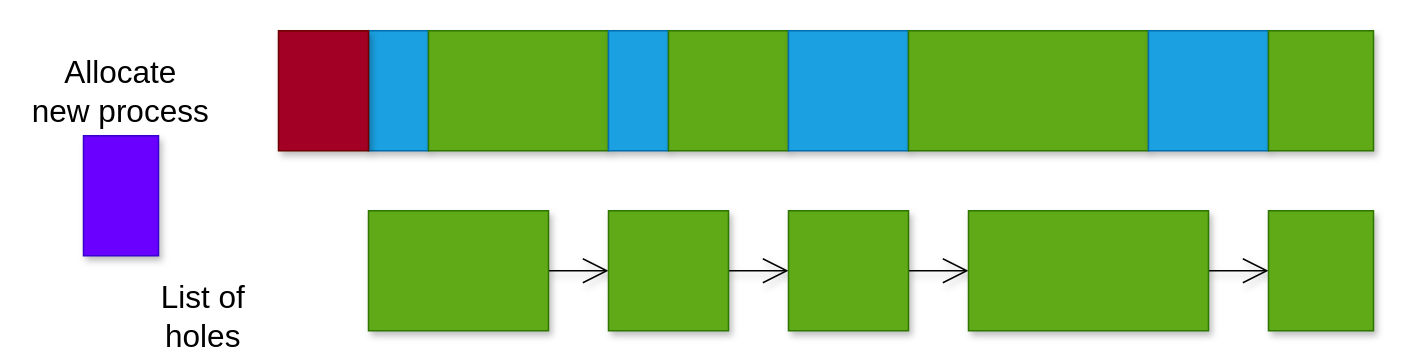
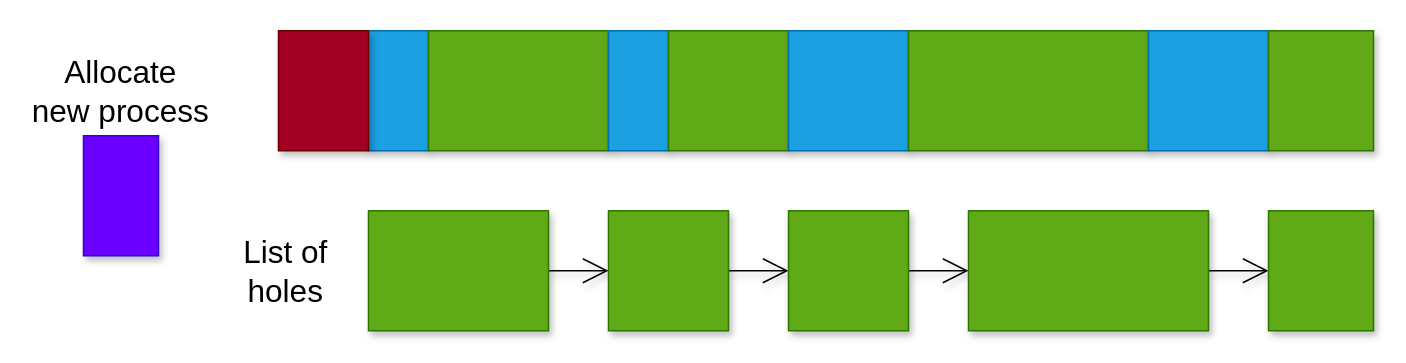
(203, 316) -> (286, 271)
